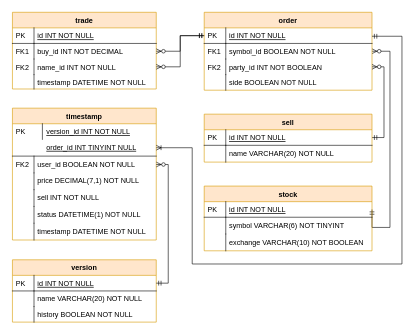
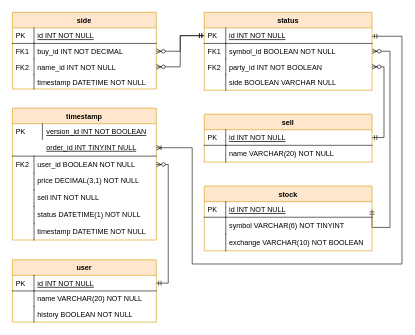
(84, 20) -> (84, 20)
(288, 20) -> (288, 20)
(268, 83) -> (276, 83)
(88, 132) -> (94, 132)
(87, 181) -> (87, 181)
(84, 268) -> (84, 268)
